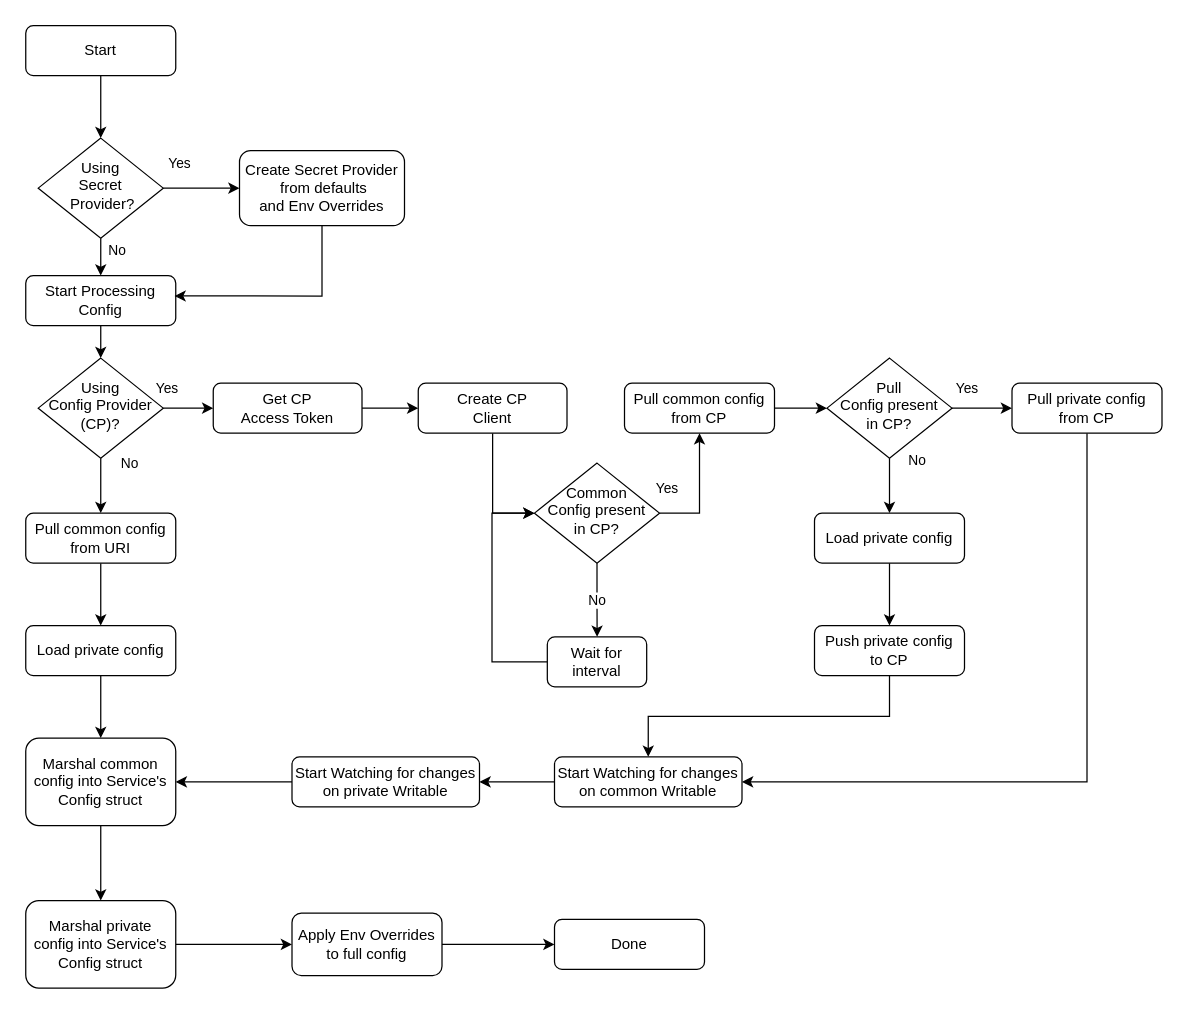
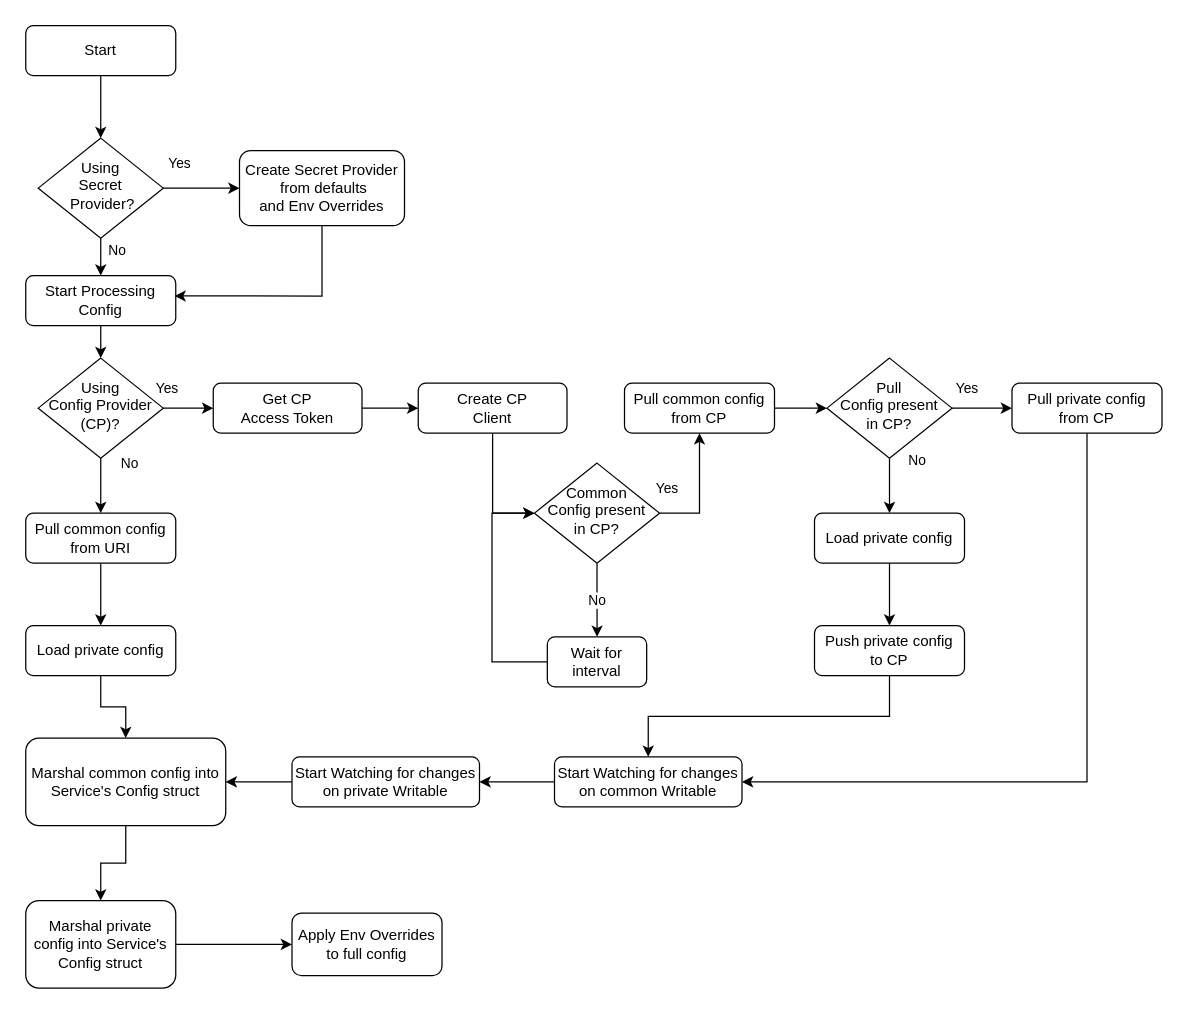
(101, 782) -> (126, 782)
(494, 944) -> none
(629, 944) -> none
